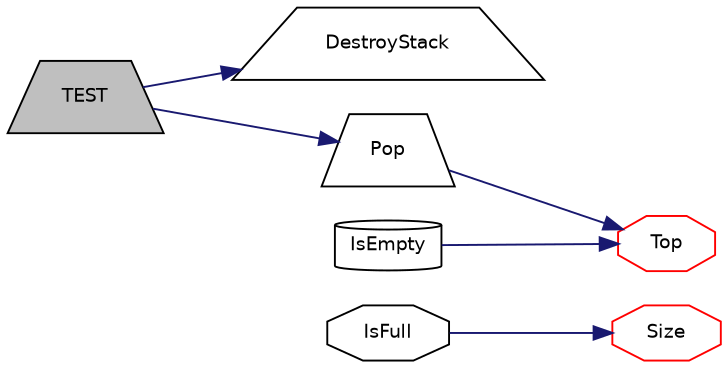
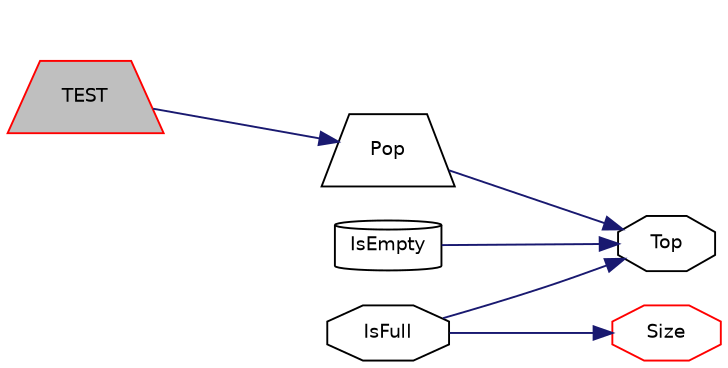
(388, 44) -> none
(86, 97) -> (86, 97)
(667, 244) -> (667, 244)
none -> (525, 293)
